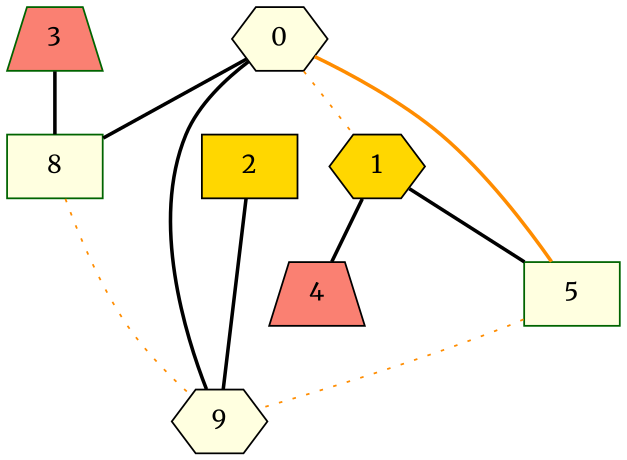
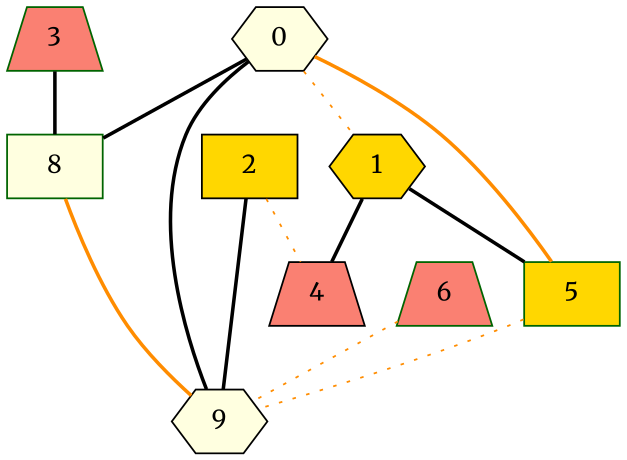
none -> (283, 230)
none -> (444, 294)
(572, 294) -> (572, 294)
(115, 306) -> (115, 306)
